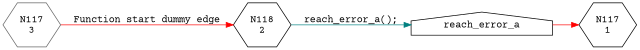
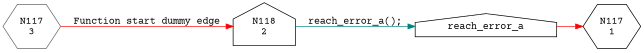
(262, 25) -> (264, 26)
